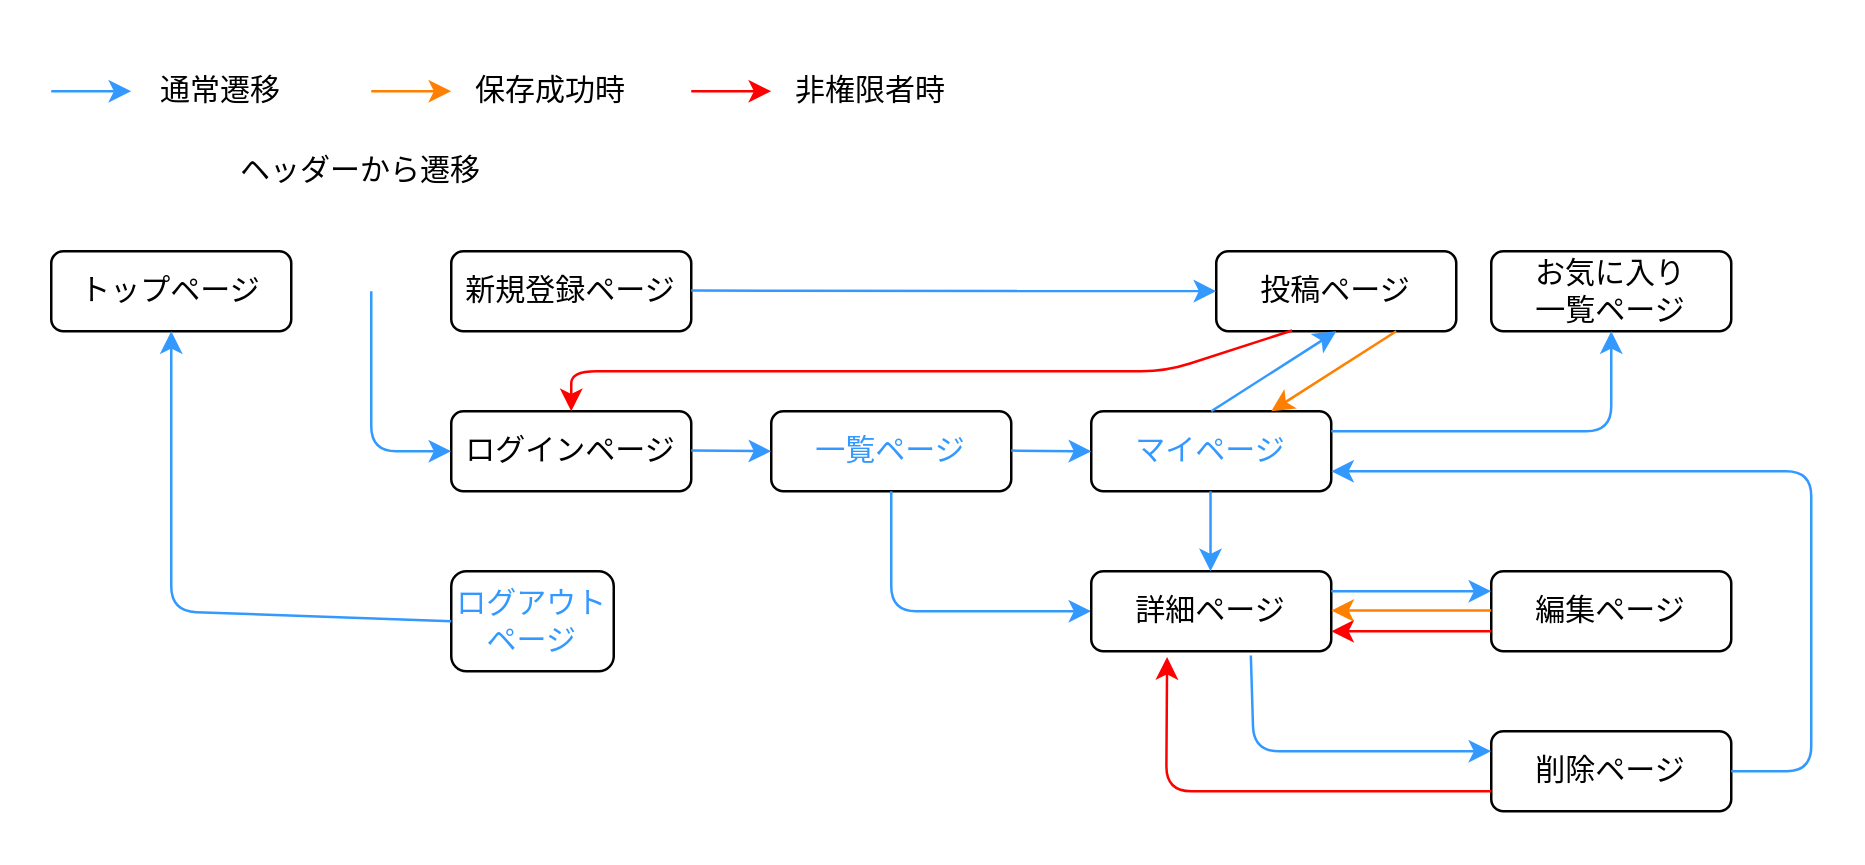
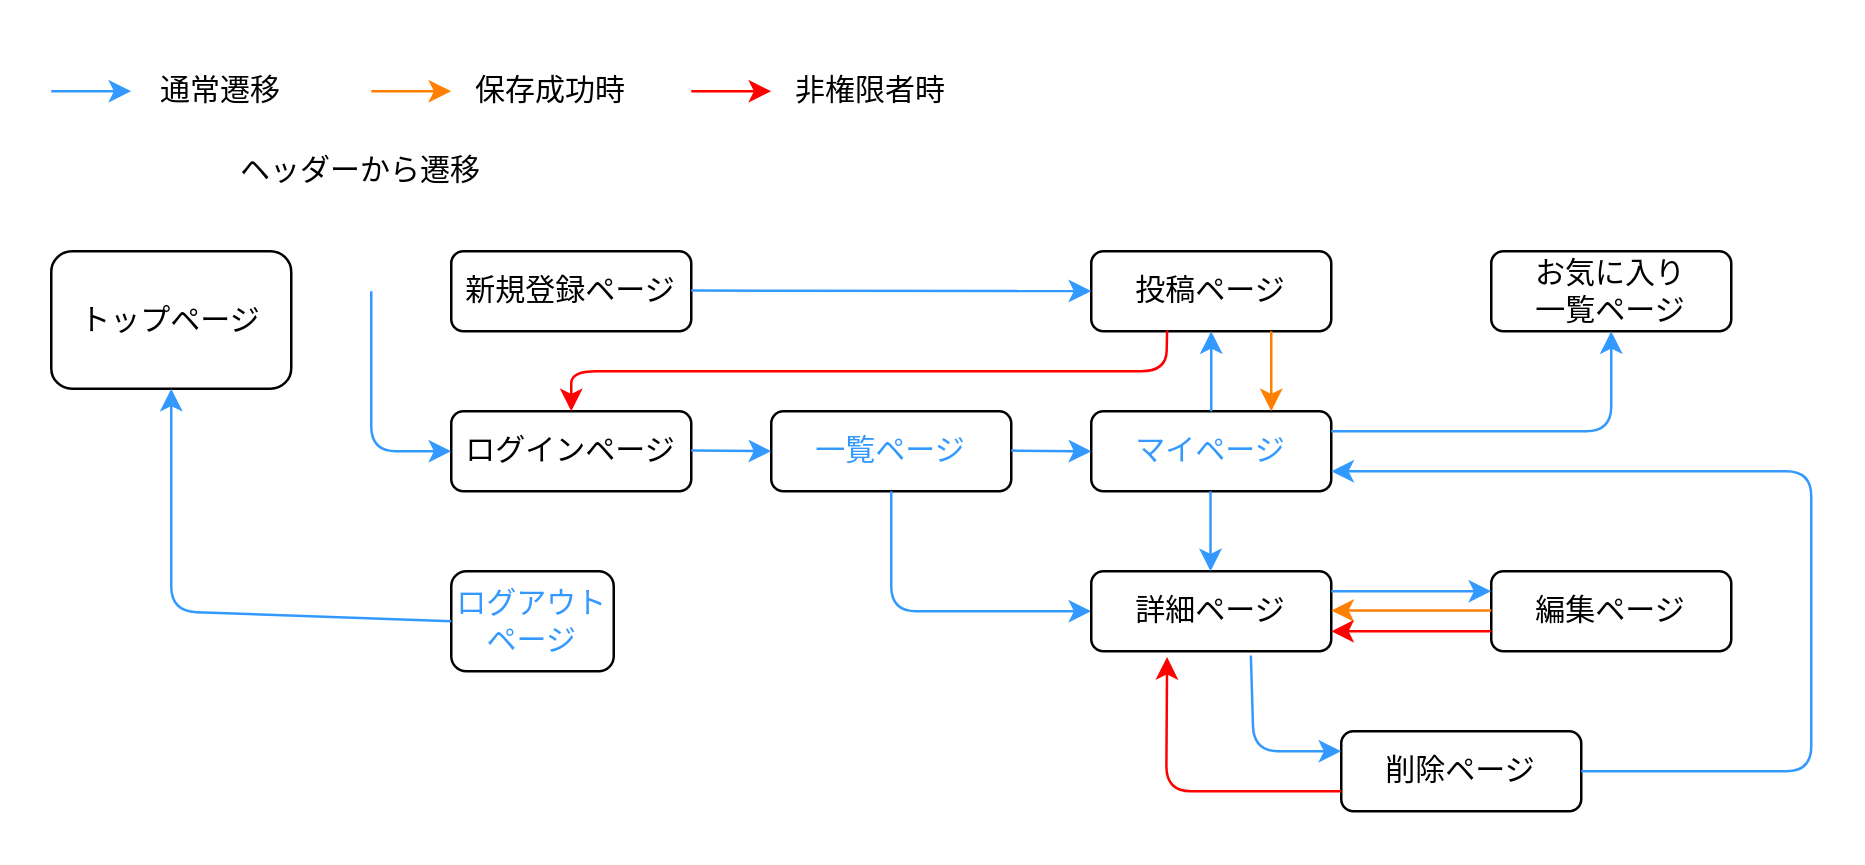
(171, 291) -> (171, 320)
(1336, 291) -> (1211, 291)
(1611, 771) -> (1461, 771)
